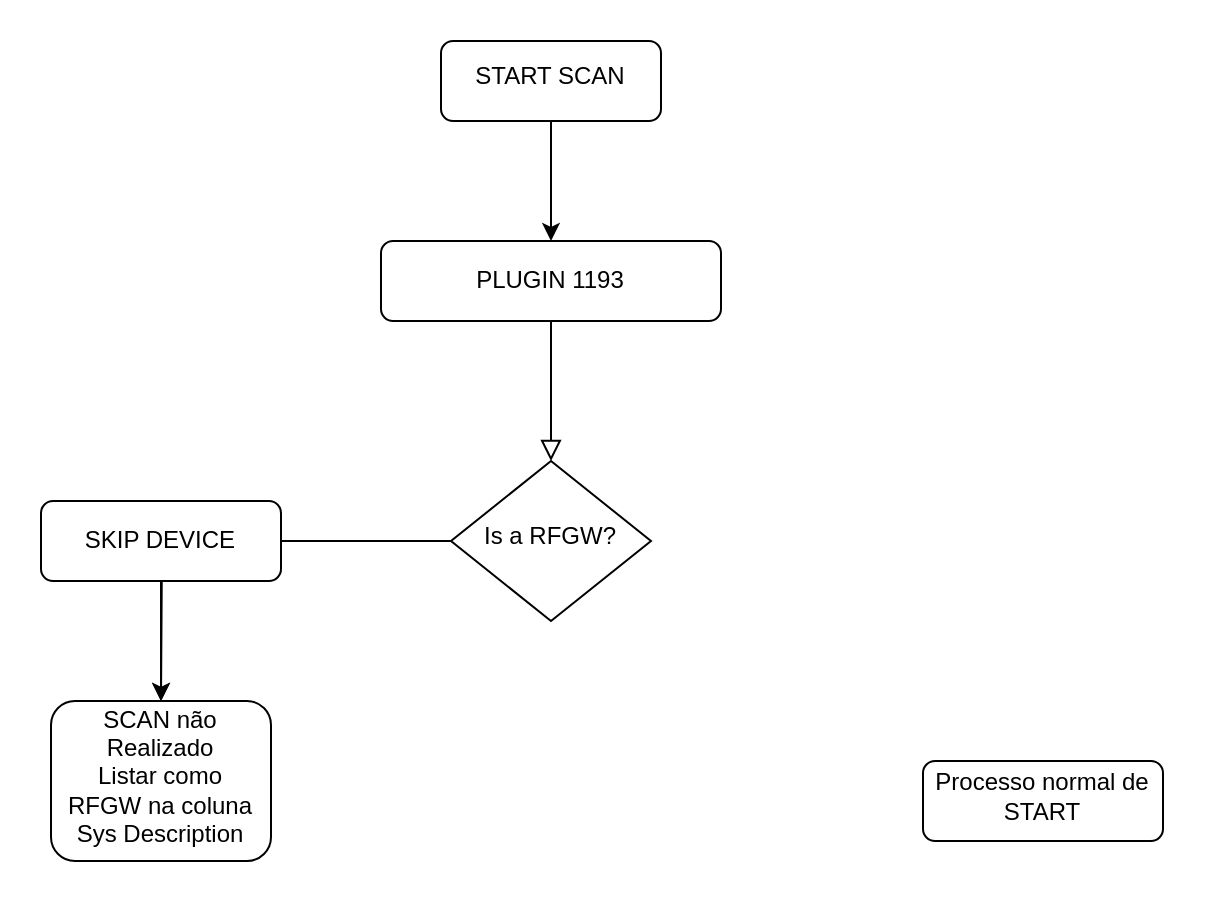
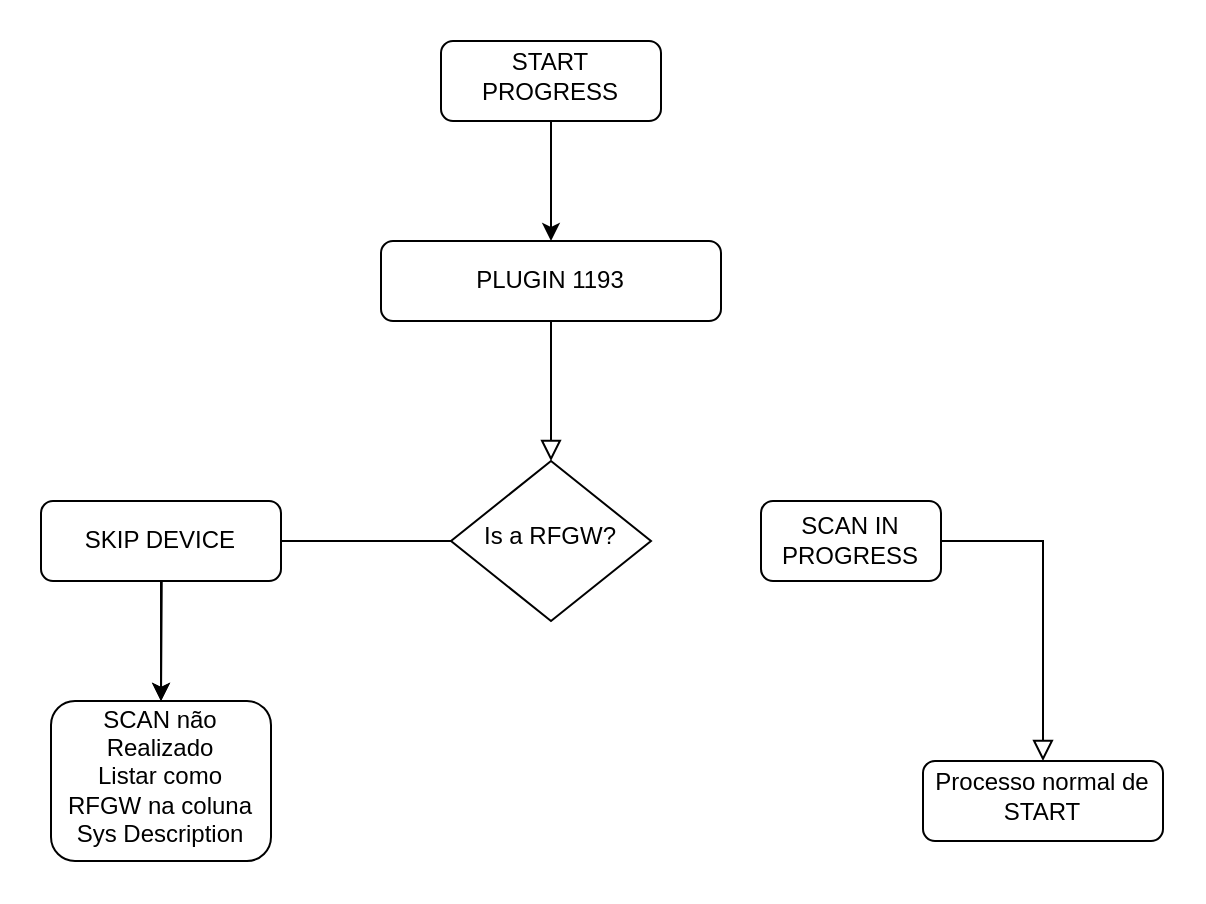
(551, 77) -> (551, 77)
none -> (851, 541)
none -> (1043, 589)
